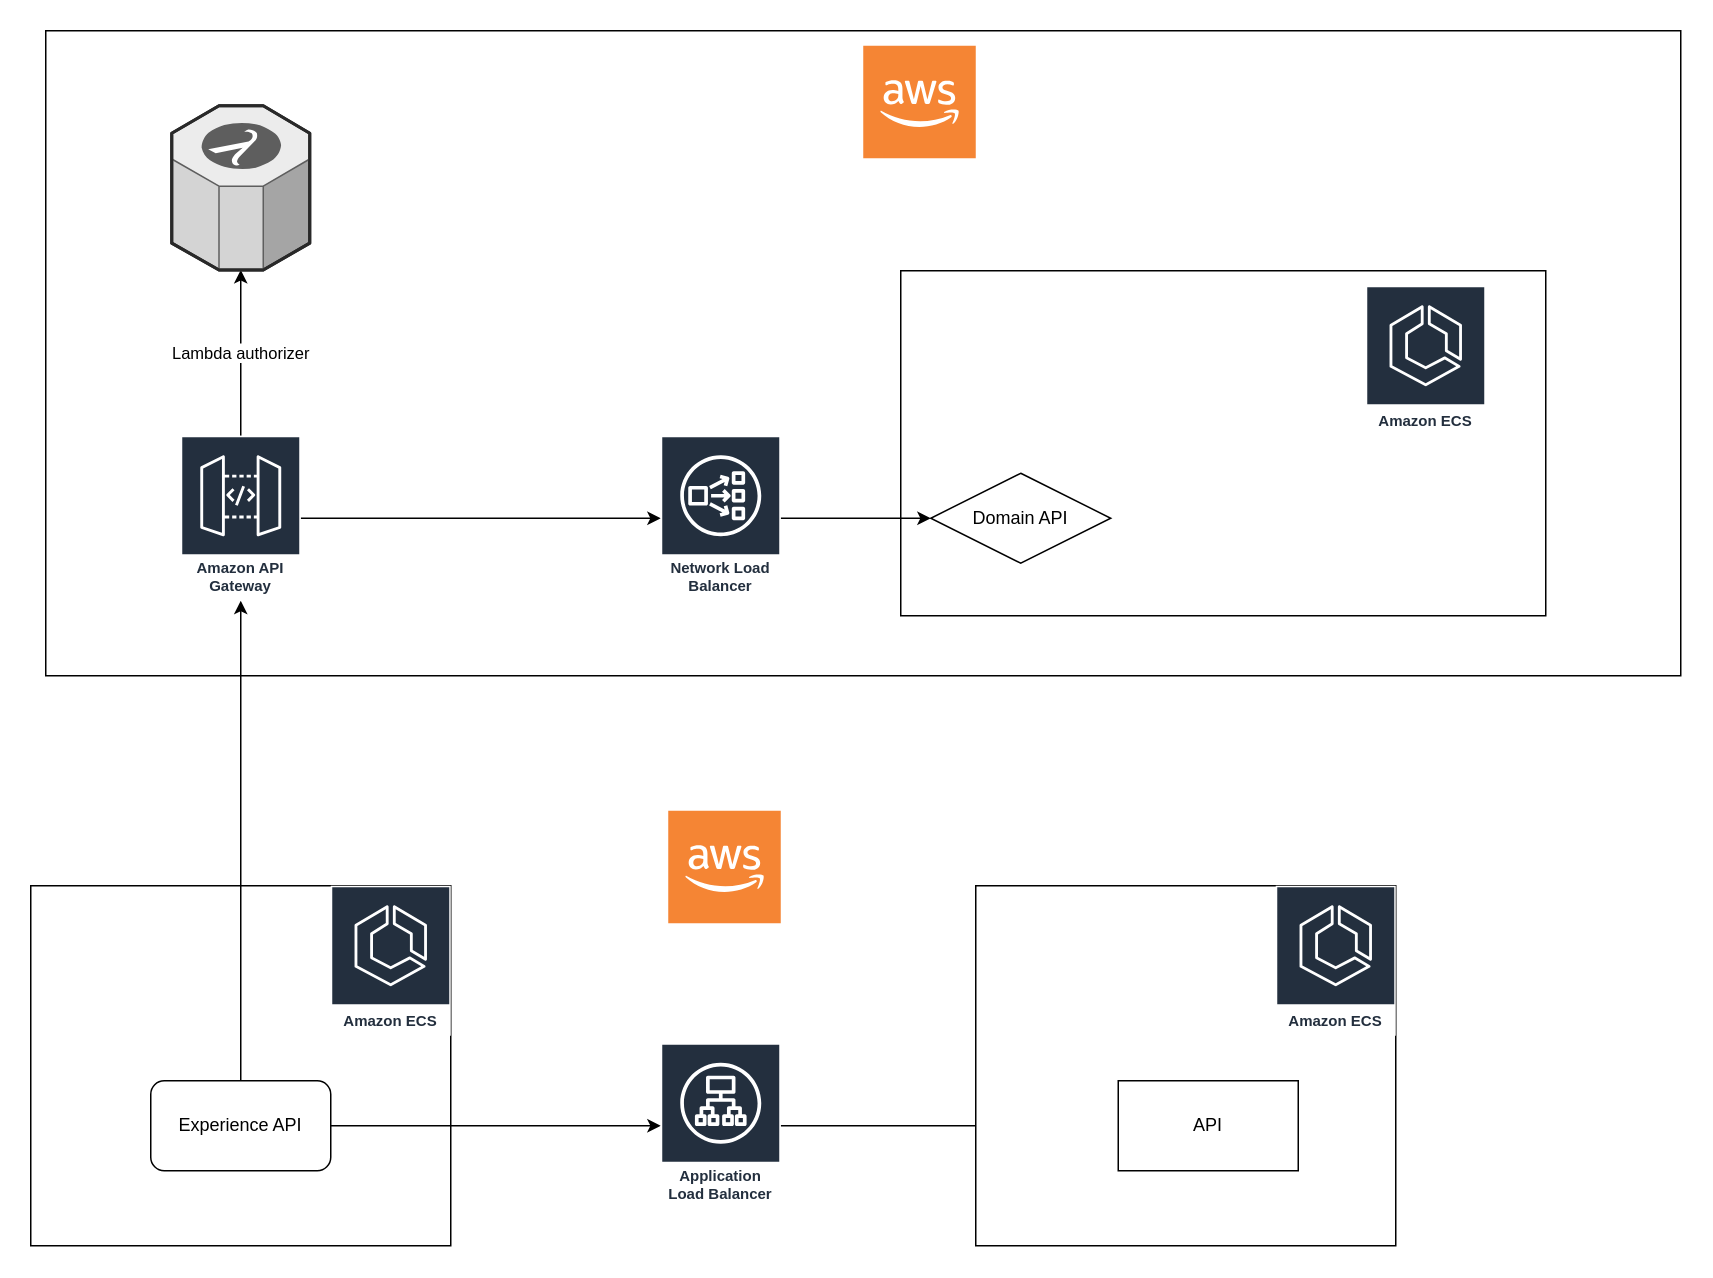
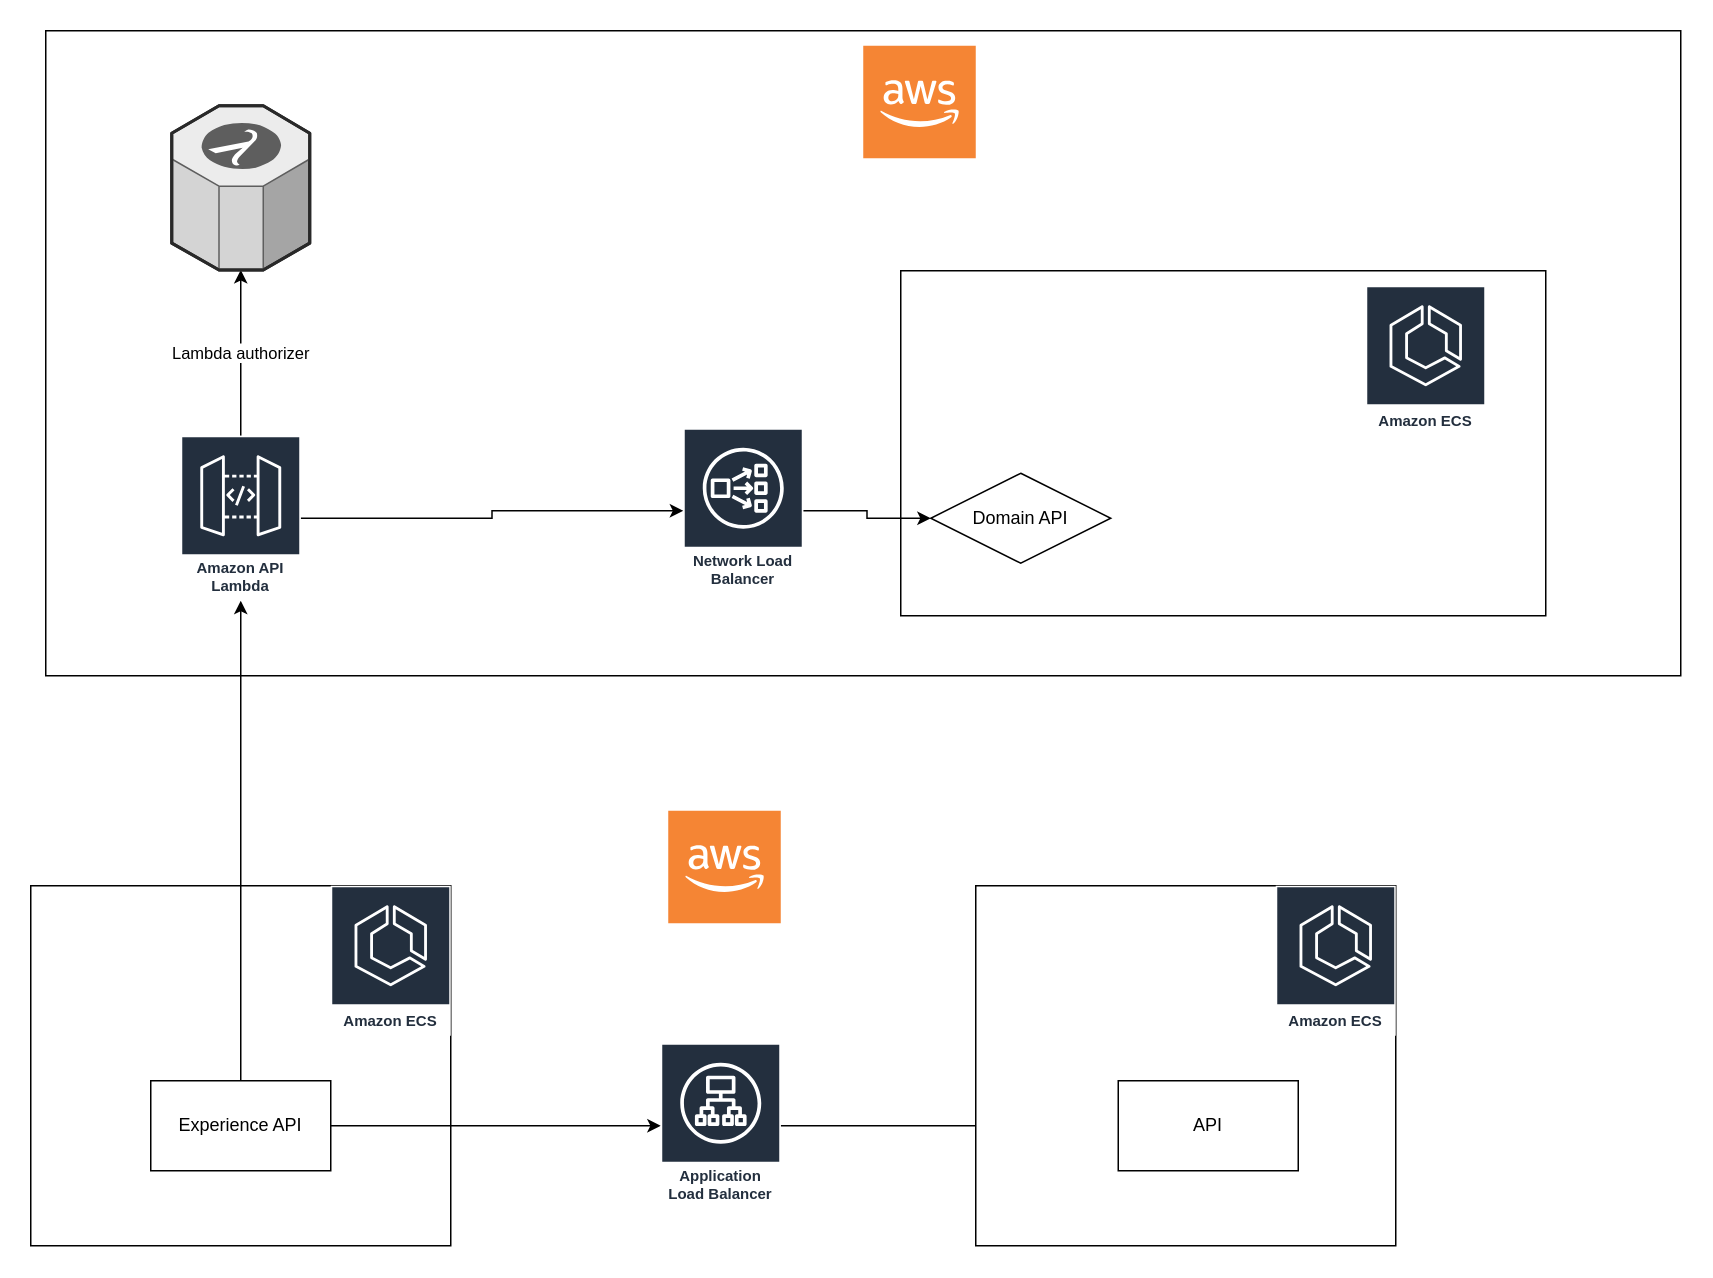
(721, 518) -> (743, 511)
(241, 577) -> (241, 577)
(241, 1126) -> (241, 1126)
